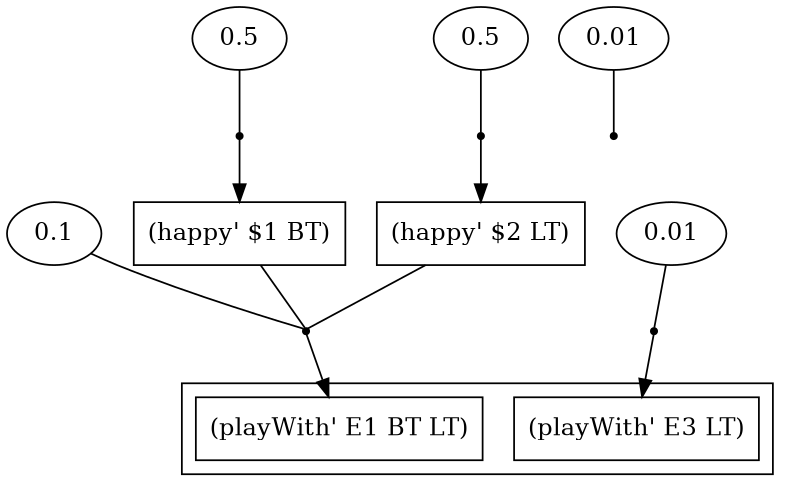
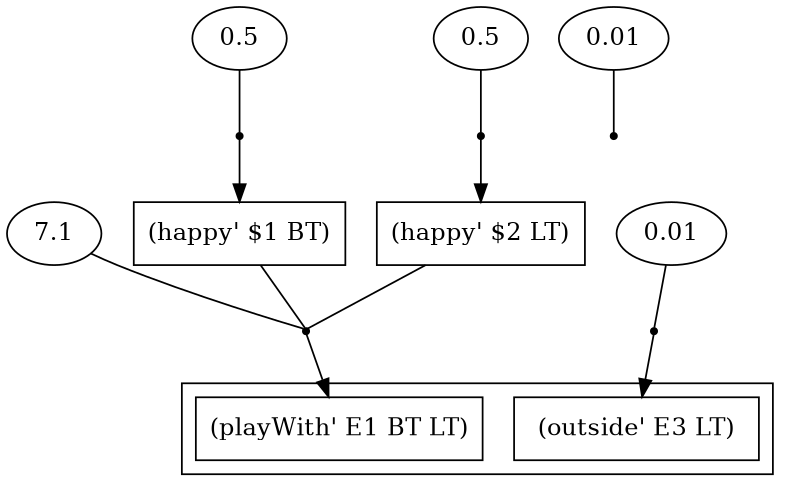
(54, 234) -> (54, 234)
(636, 429) -> (636, 429)
